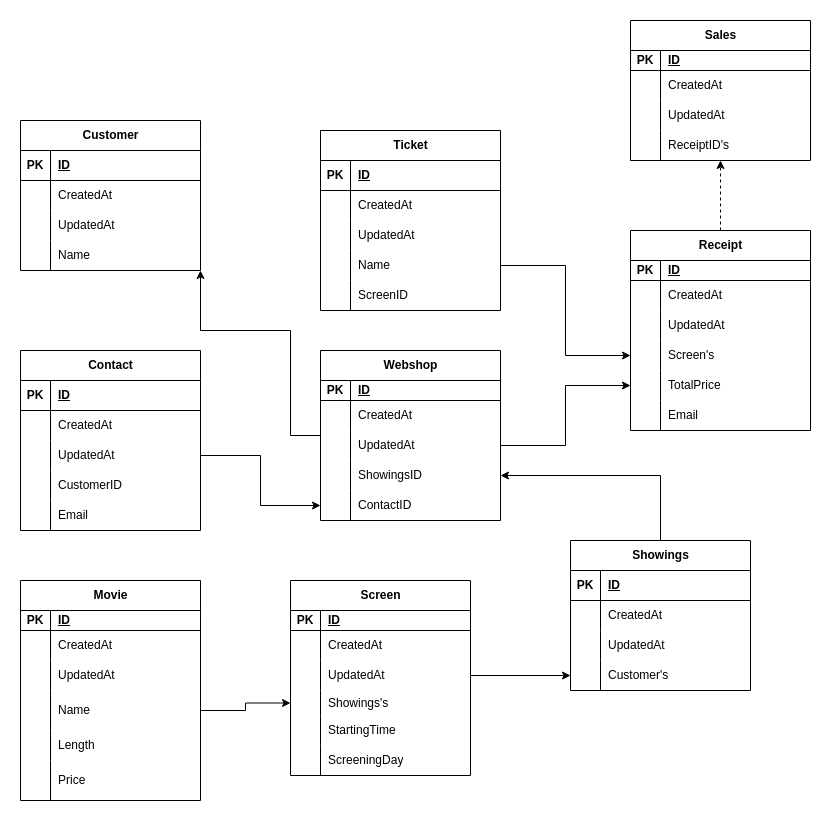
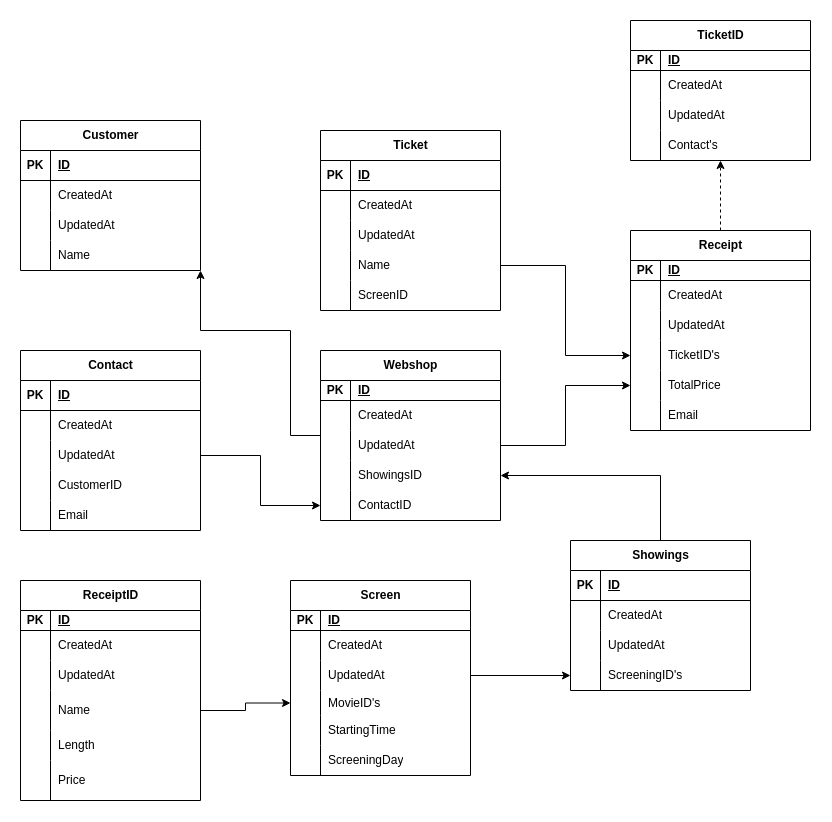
(721, 36) -> (721, 36)
(702, 146) -> (697, 146)
(694, 356) -> (699, 356)
(111, 596) -> (111, 596)
(641, 676) -> (649, 676)
(359, 704) -> (356, 704)
